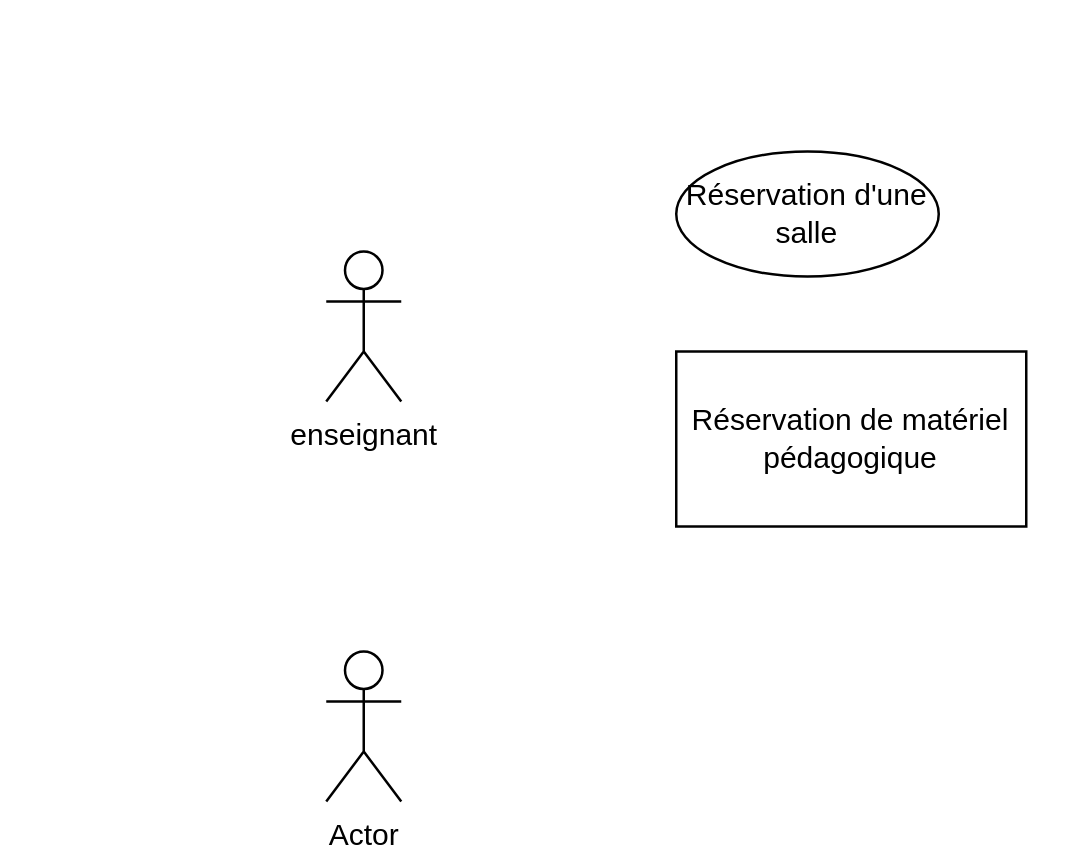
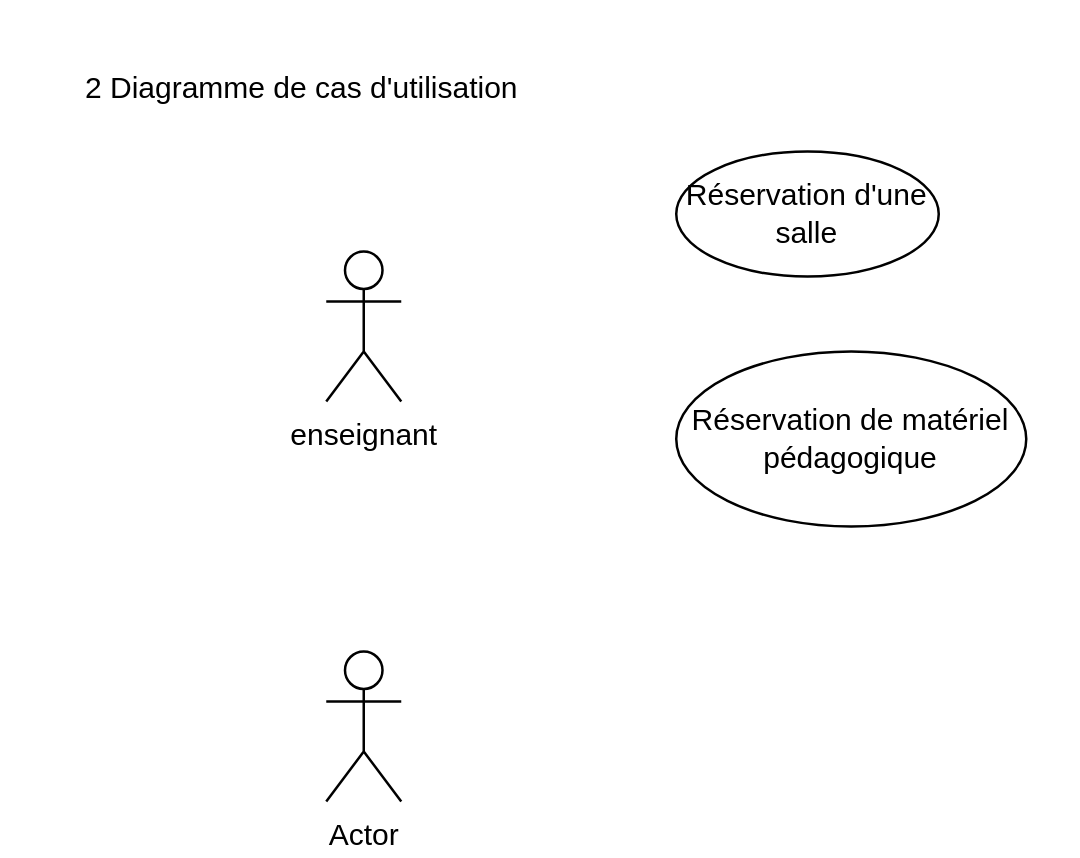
none -> (301, 89)
(851, 439) -> (851, 439)
